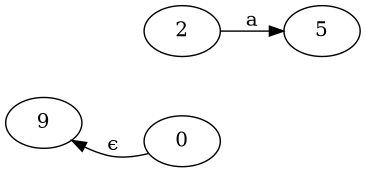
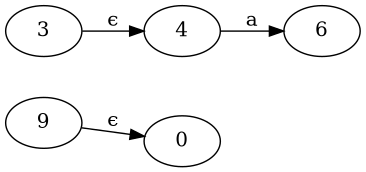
none -> (44, 31)
(182, 31) -> (182, 31)
(322, 31) -> (322, 31)
(116, 157) -> (106, 131)
